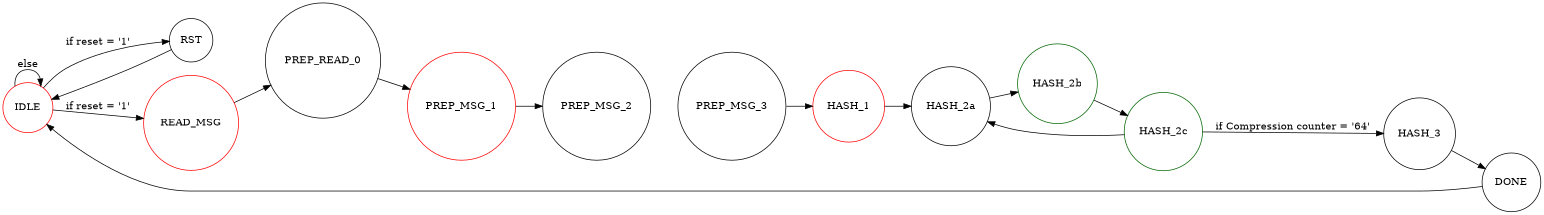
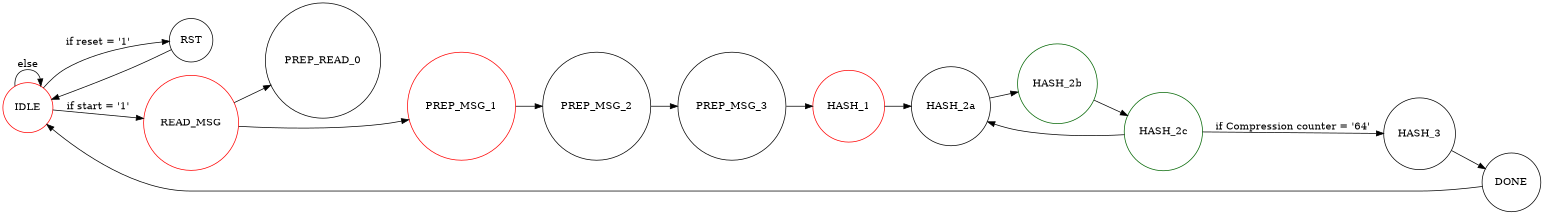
(390, 83) -> (320, 128)
none -> (661, 106)
(98, 107) -> (98, 107)
